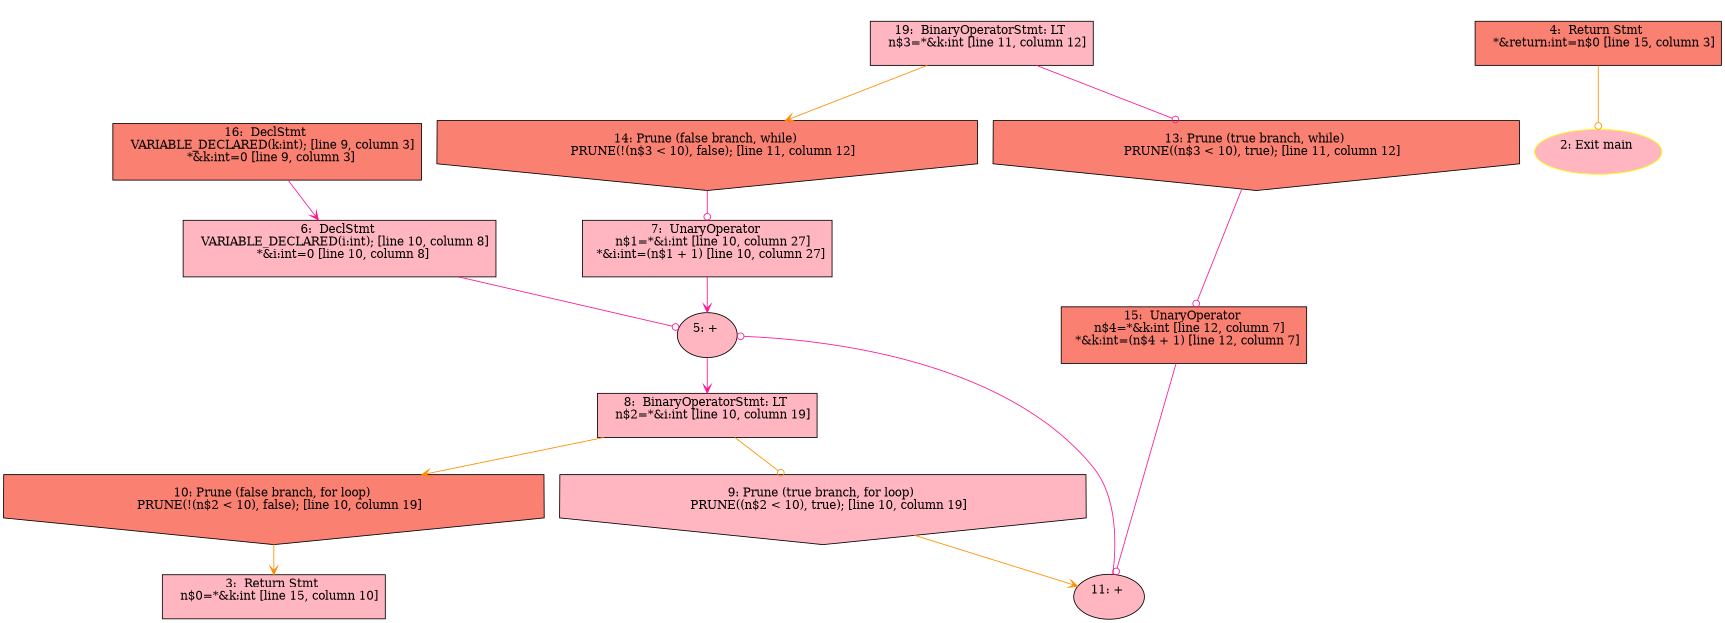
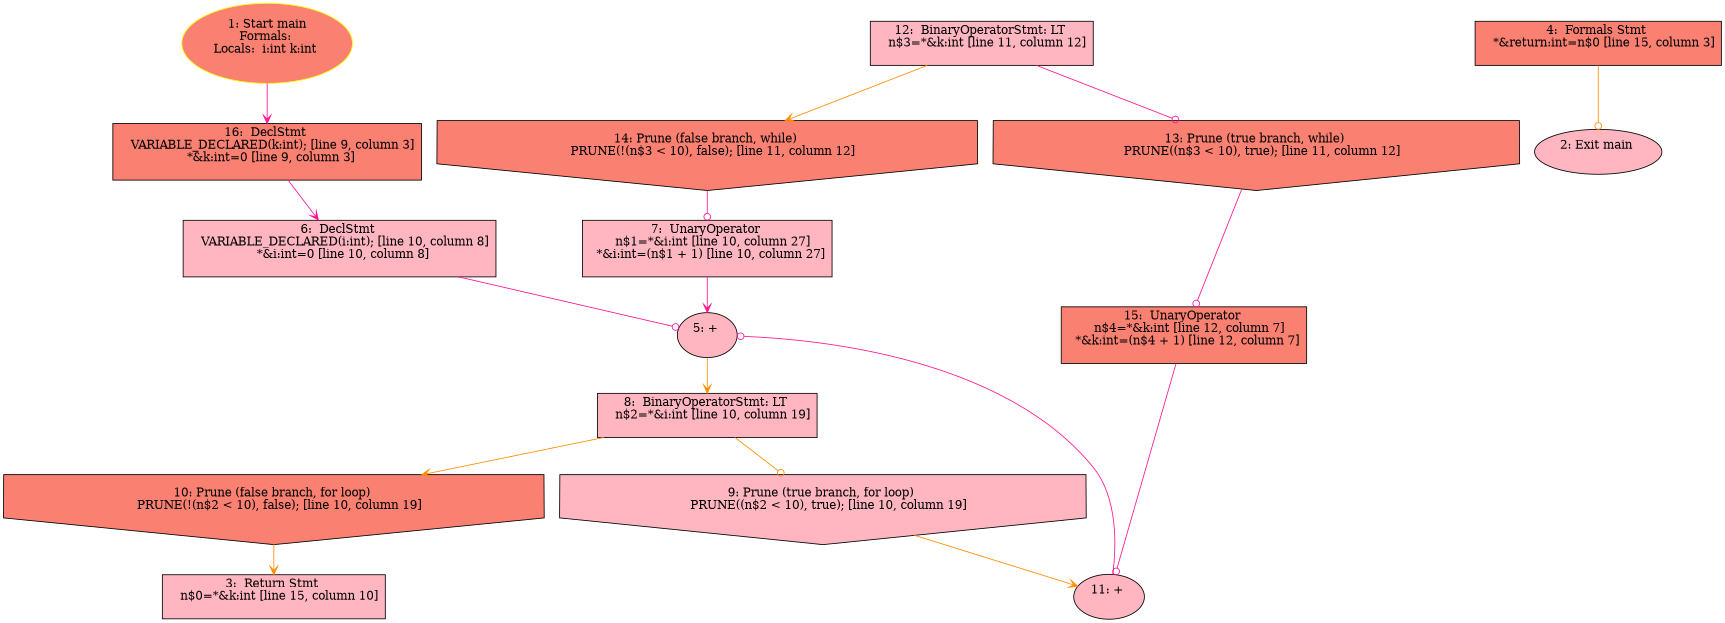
none -> (267, 43)
(982, 43) -> (982, 43)
(1598, 43) -> (1598, 43)
(1598, 152) -> (1598, 152)
(707, 371) -> (707, 371)
